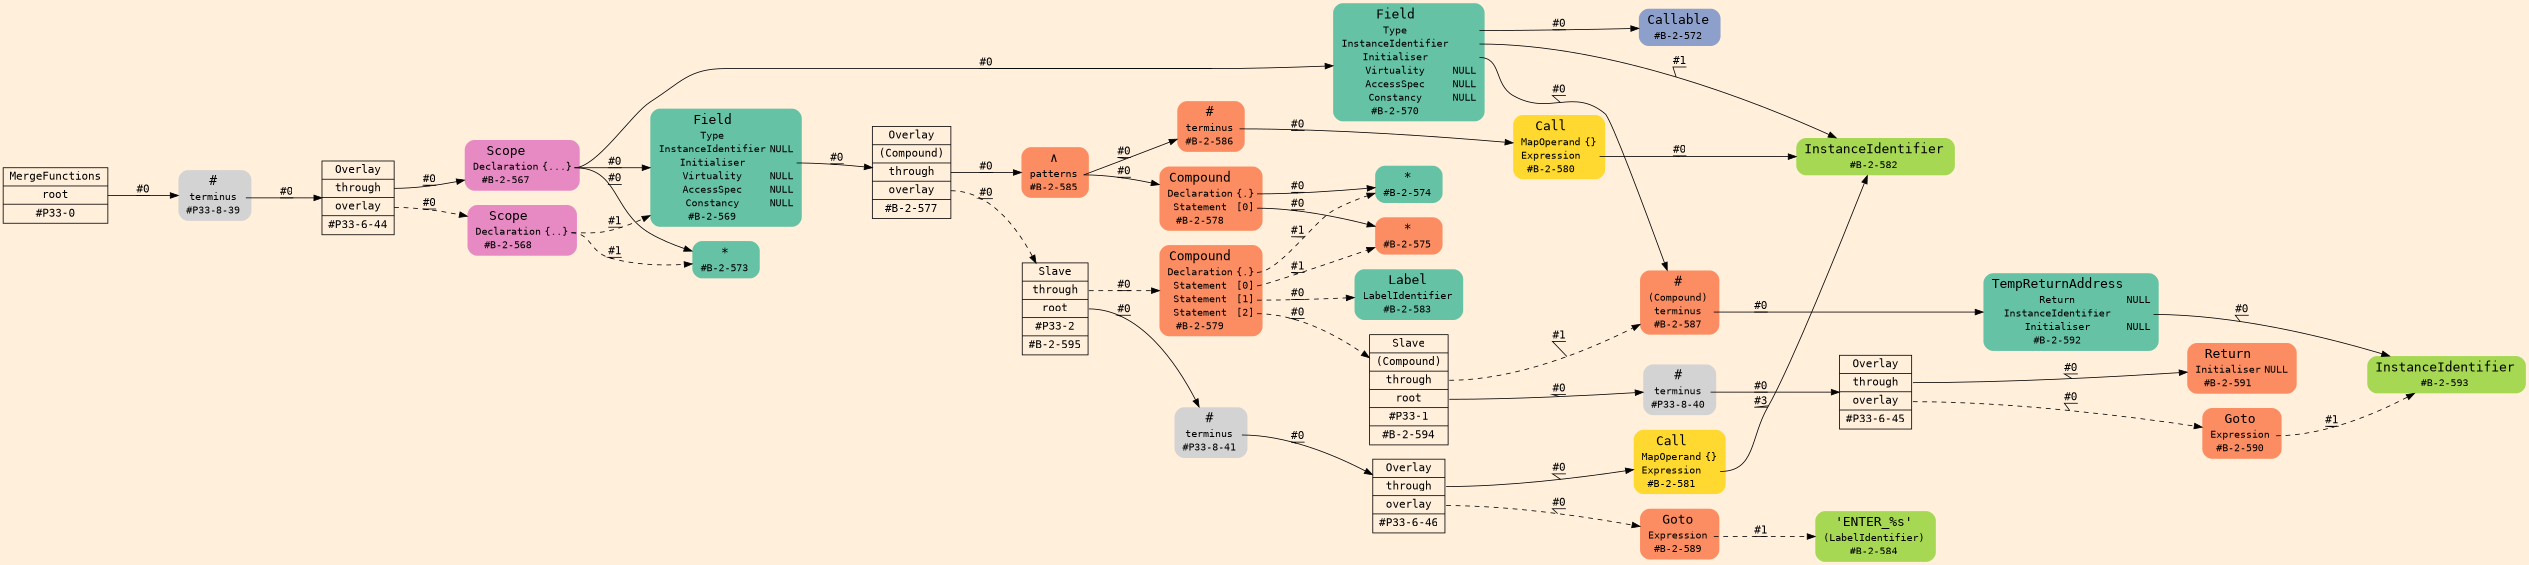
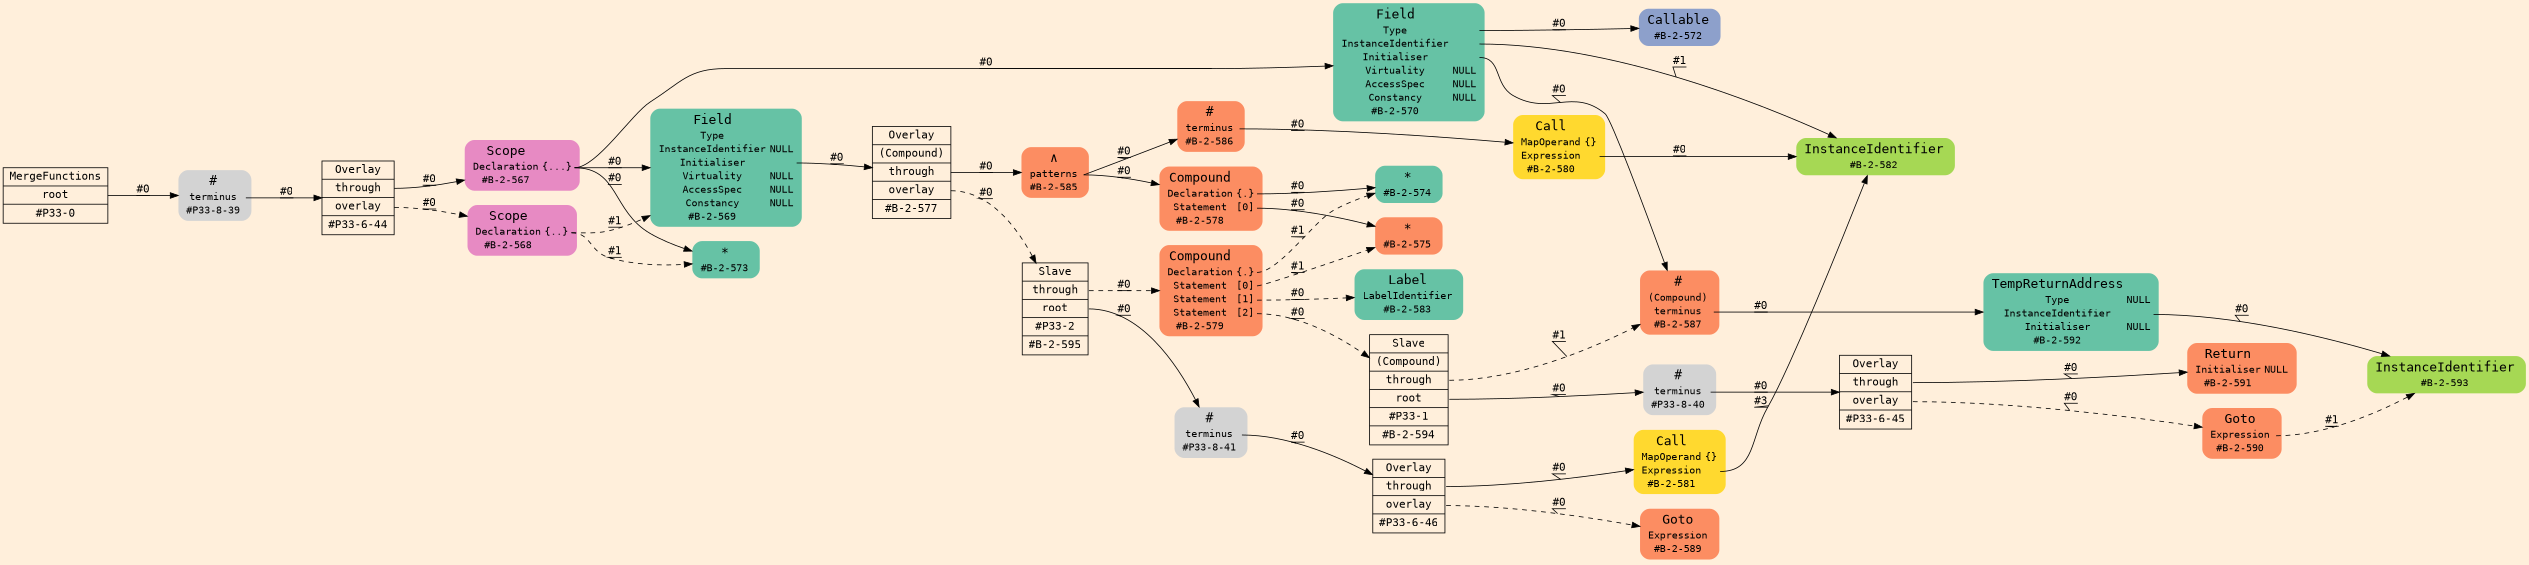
(2058, 300) -> (2058, 300)
(1876, 537) -> none
